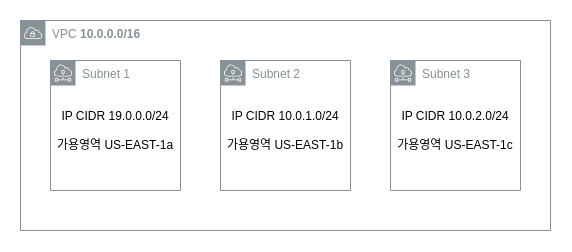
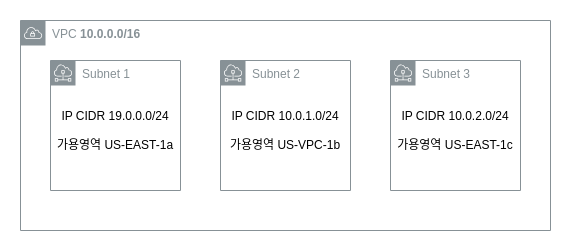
(286, 131) -> (286, 131)
